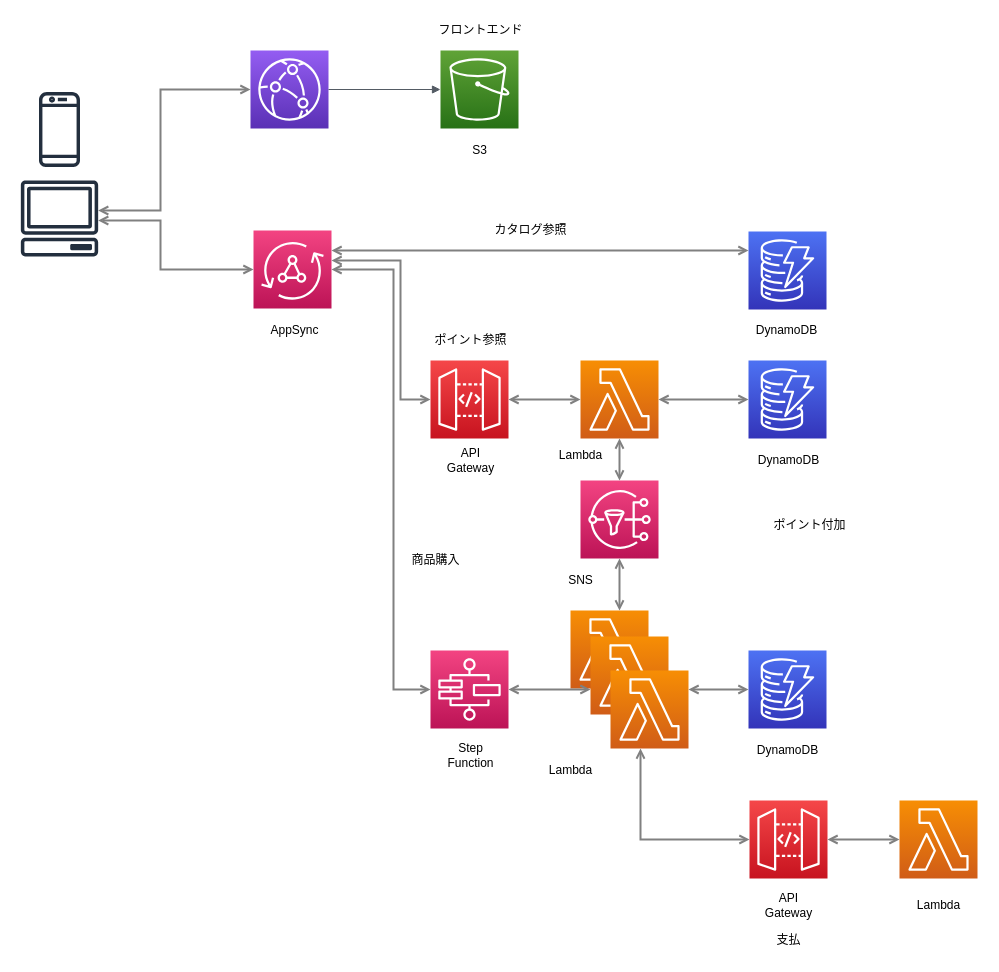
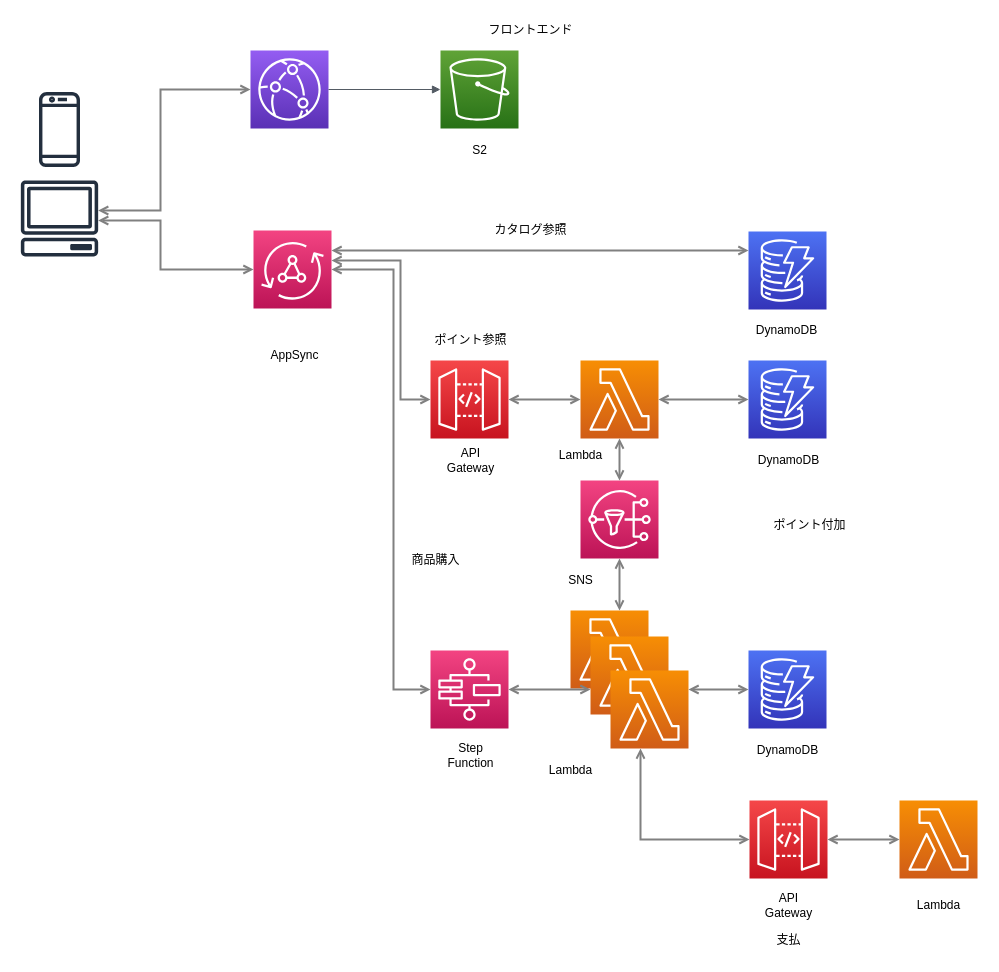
(481, 31) -> (531, 31)
(480, 151) -> (480, 151)
(295, 331) -> (295, 356)
